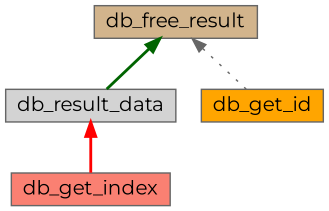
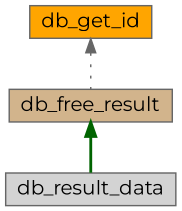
(224, 69) -> (91, 71)
(91, 189) -> none
